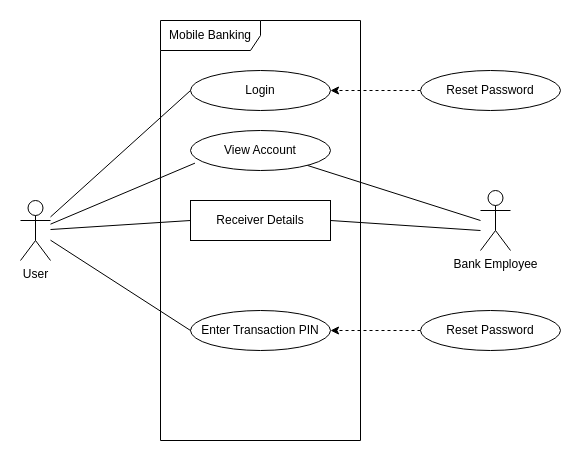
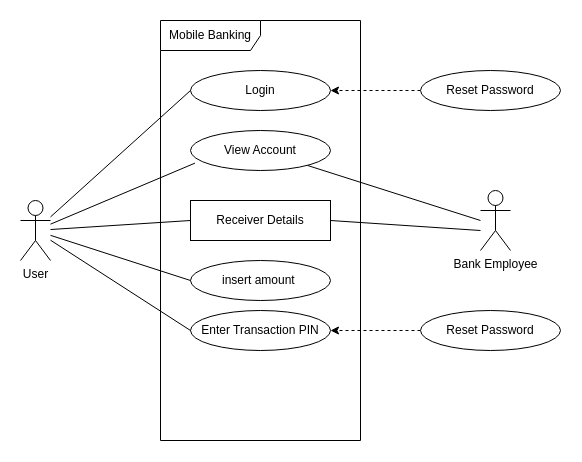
none -> (120, 258)
none -> (261, 281)
